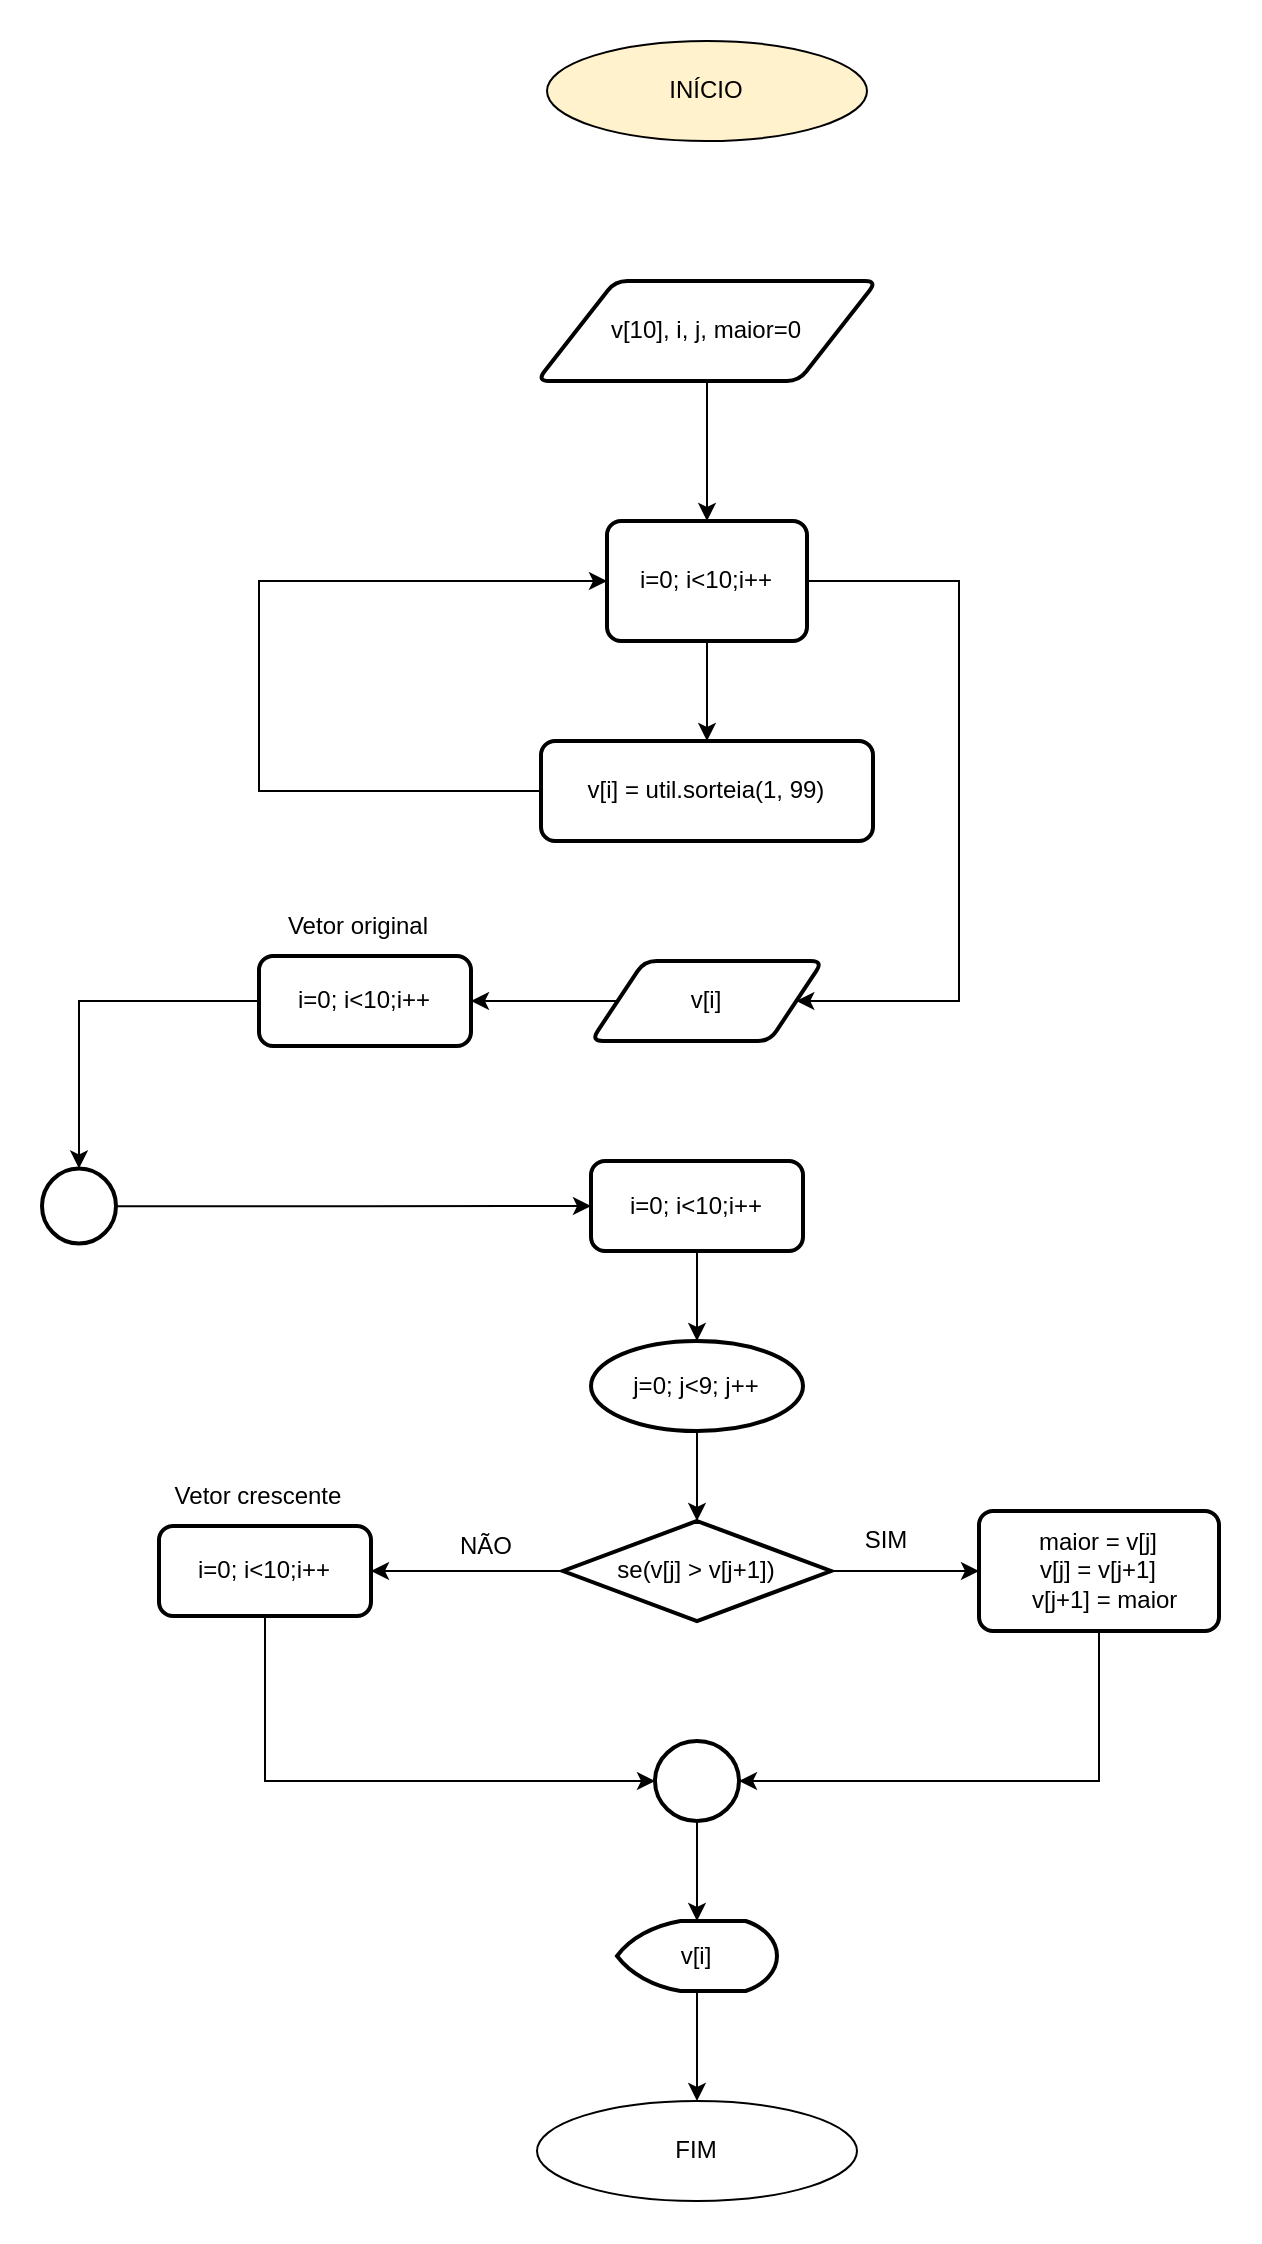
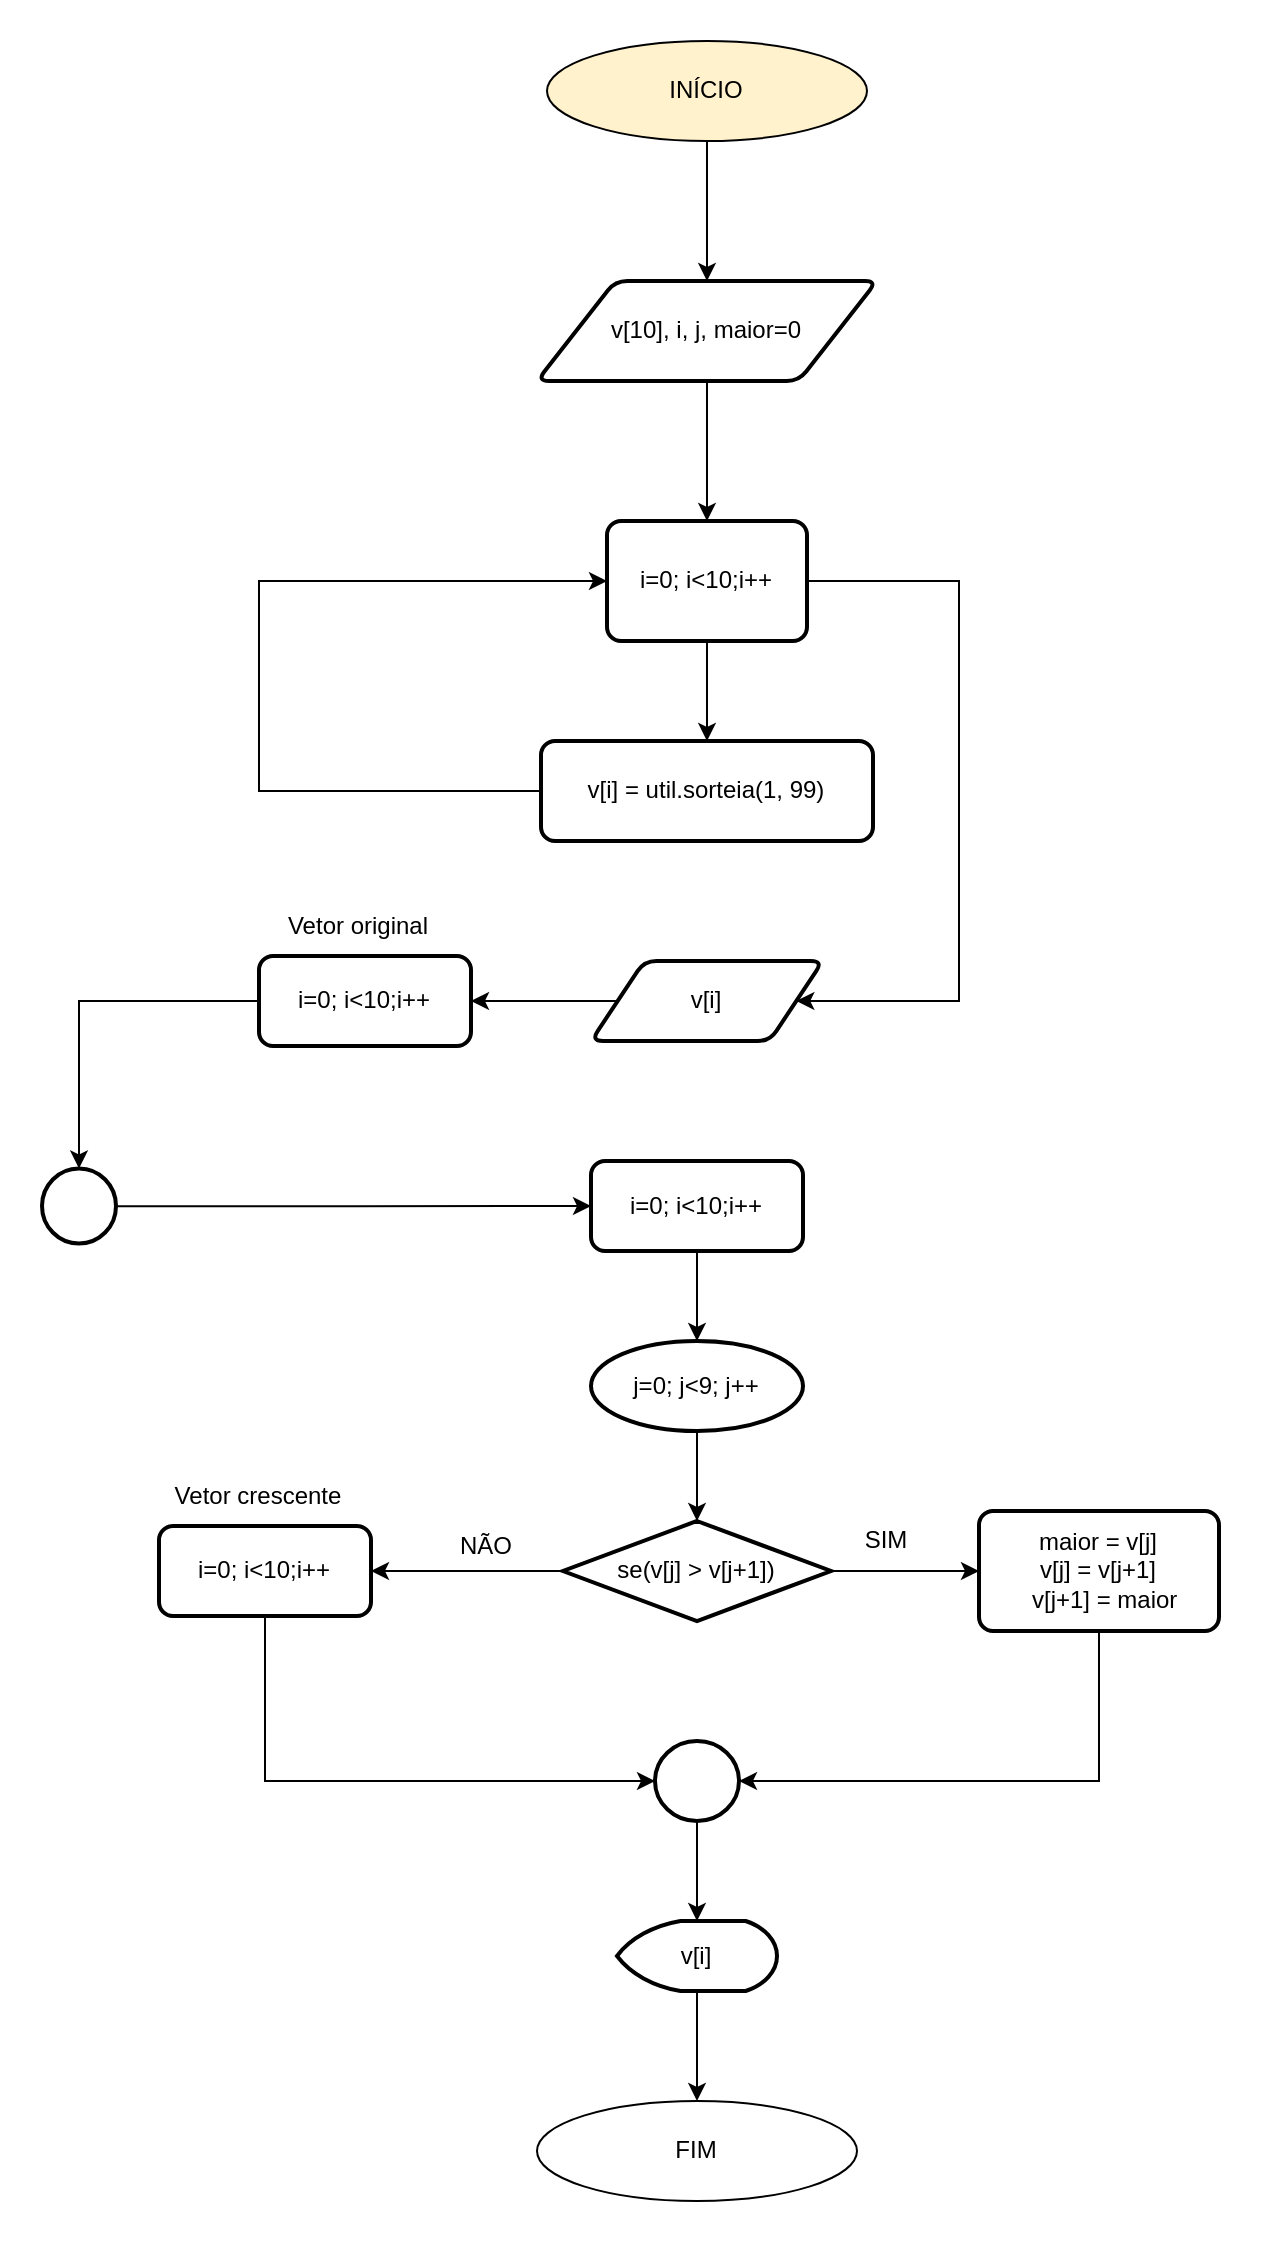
none -> (707, 204)
